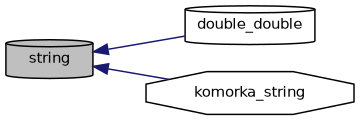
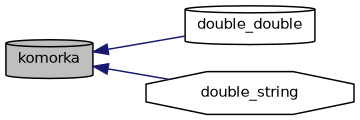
(49, 59) -> (49, 59)
(250, 93) -> (250, 93)
